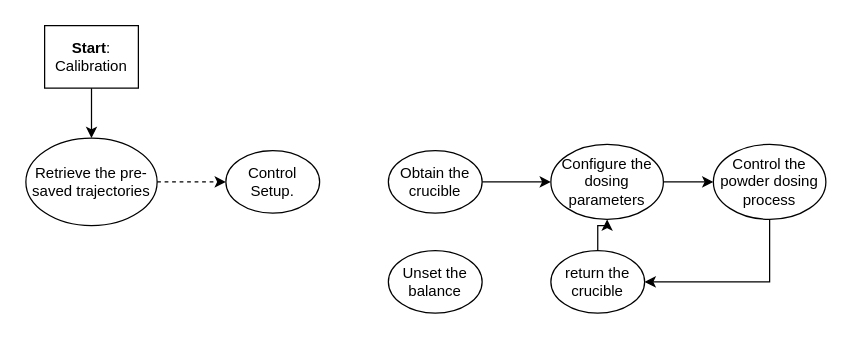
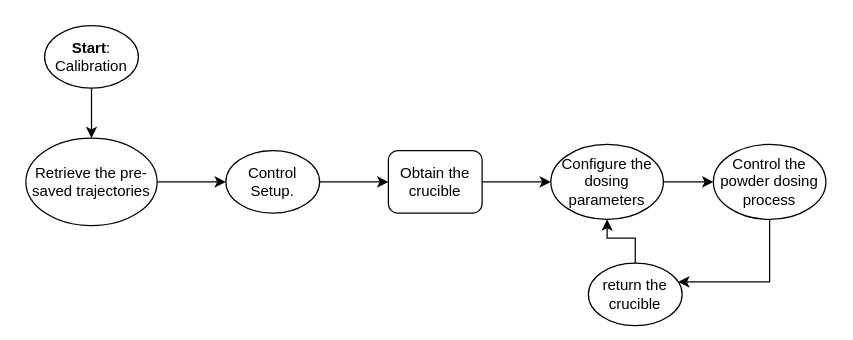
(91, 57) -> (91, 57)
(188, 182) -> (188, 182)
none -> (350, 182)
(435, 182) -> (435, 182)
(435, 282) -> none
(598, 282) -> (635, 294)
